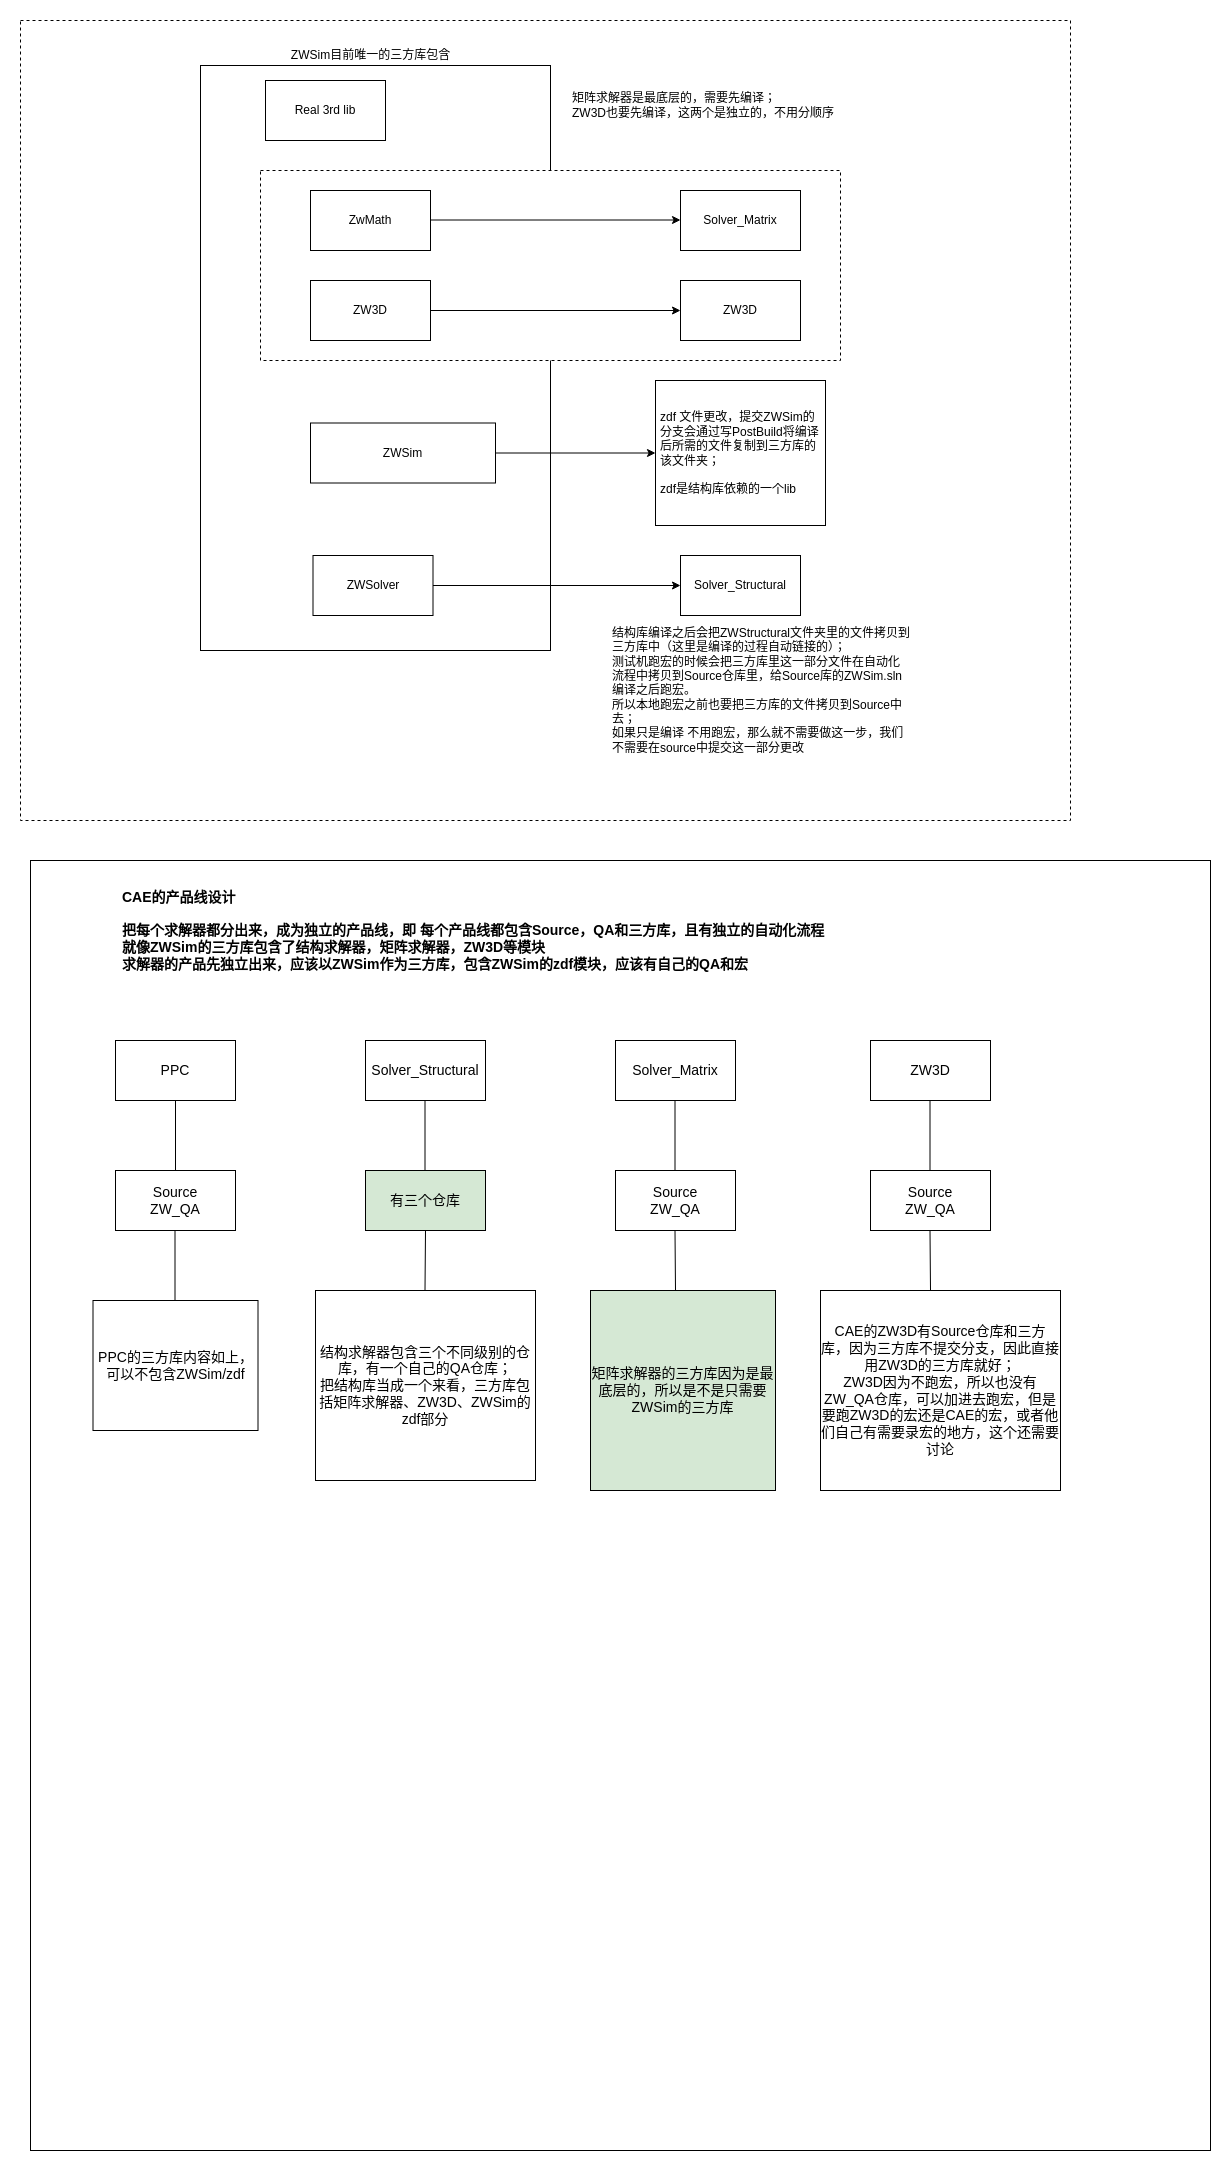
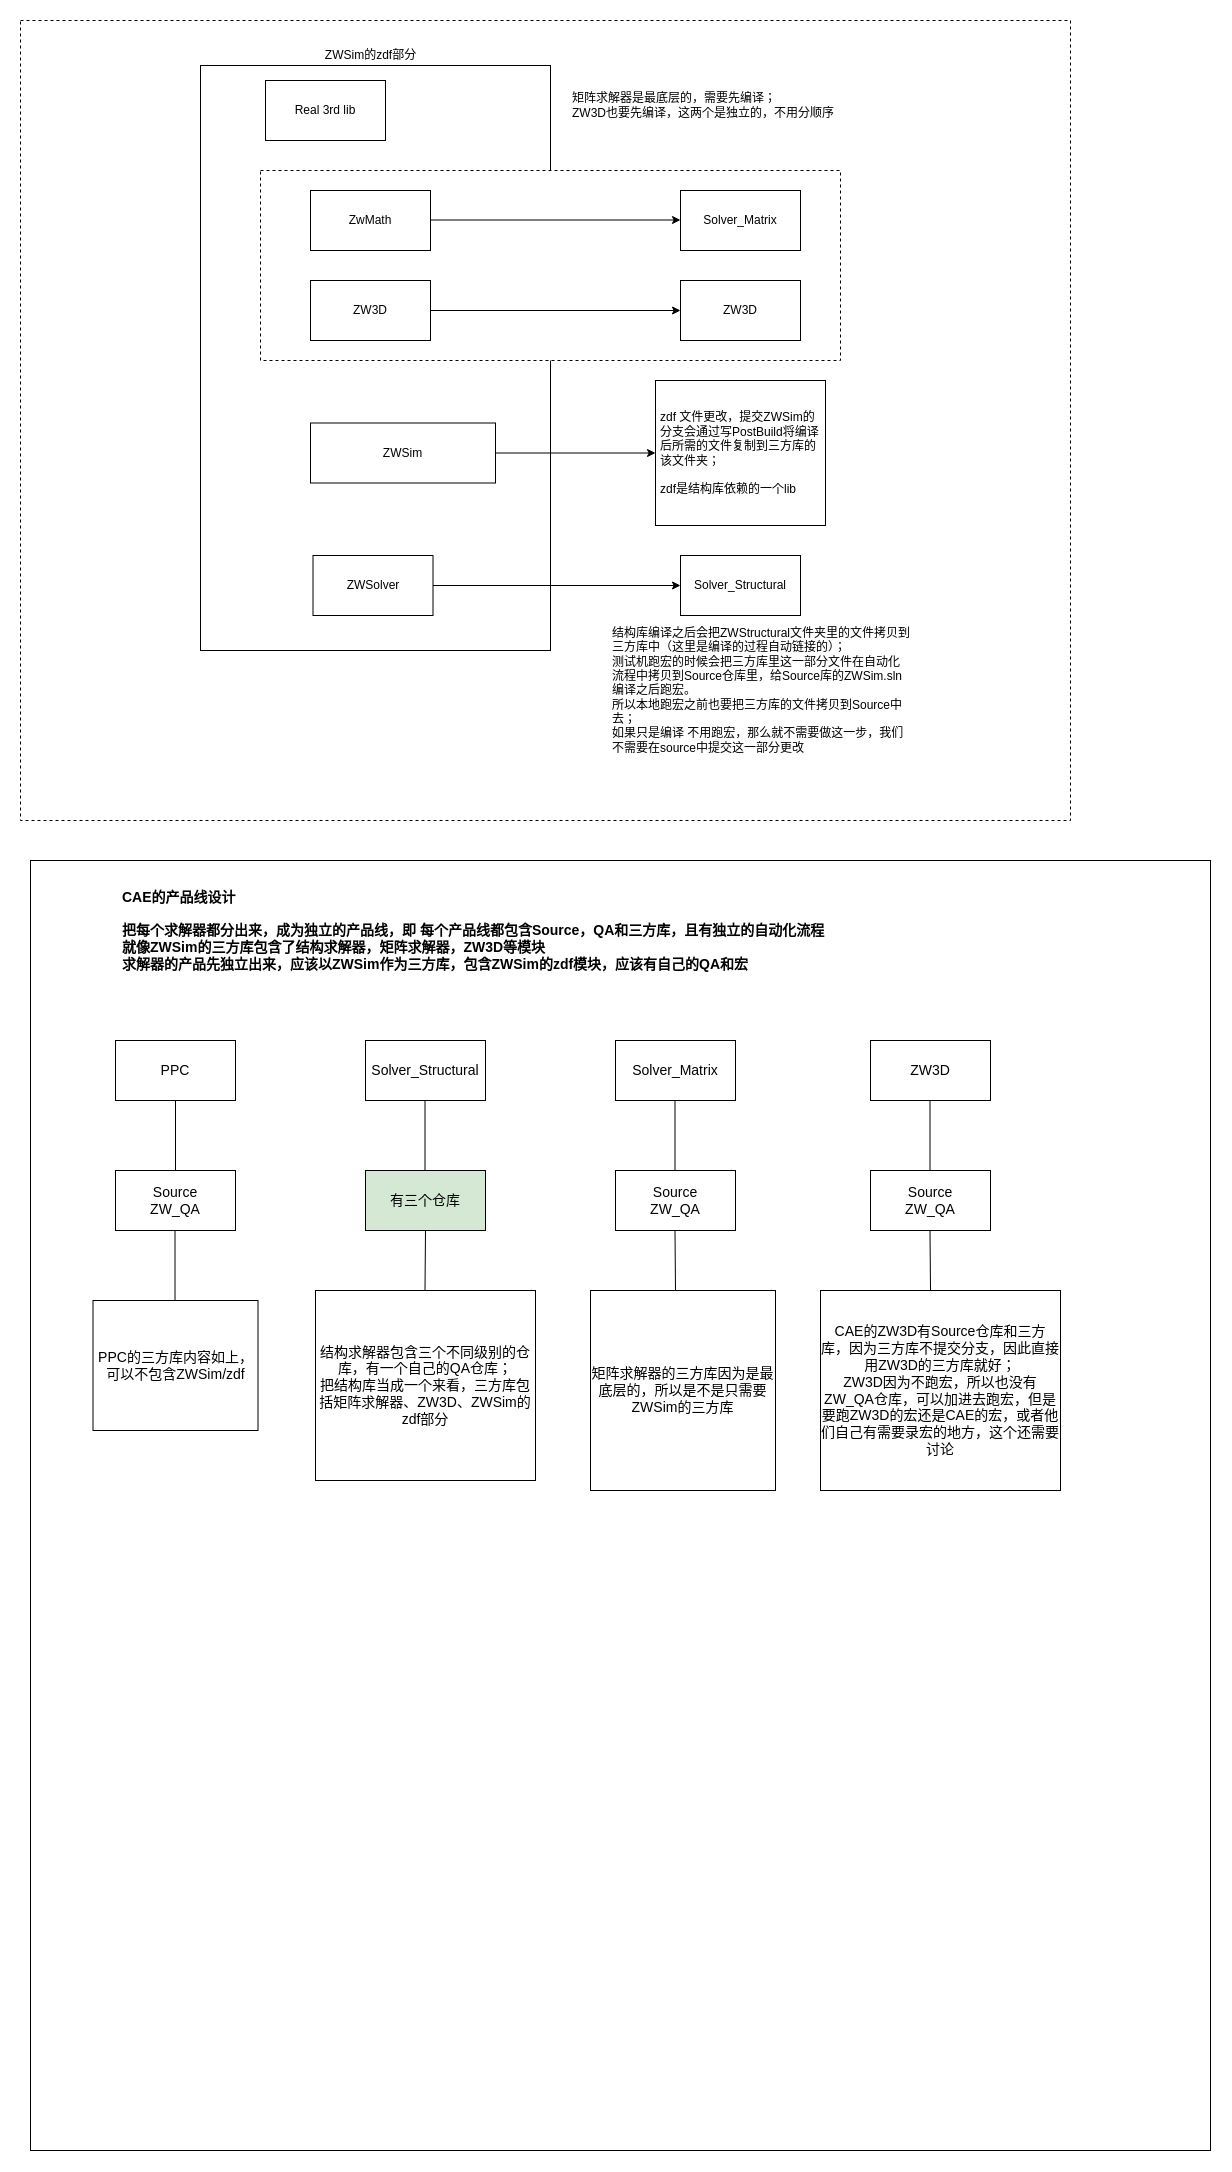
(371, 56) -> (371, 56)
(683, 1391) -> (683, 1391)
